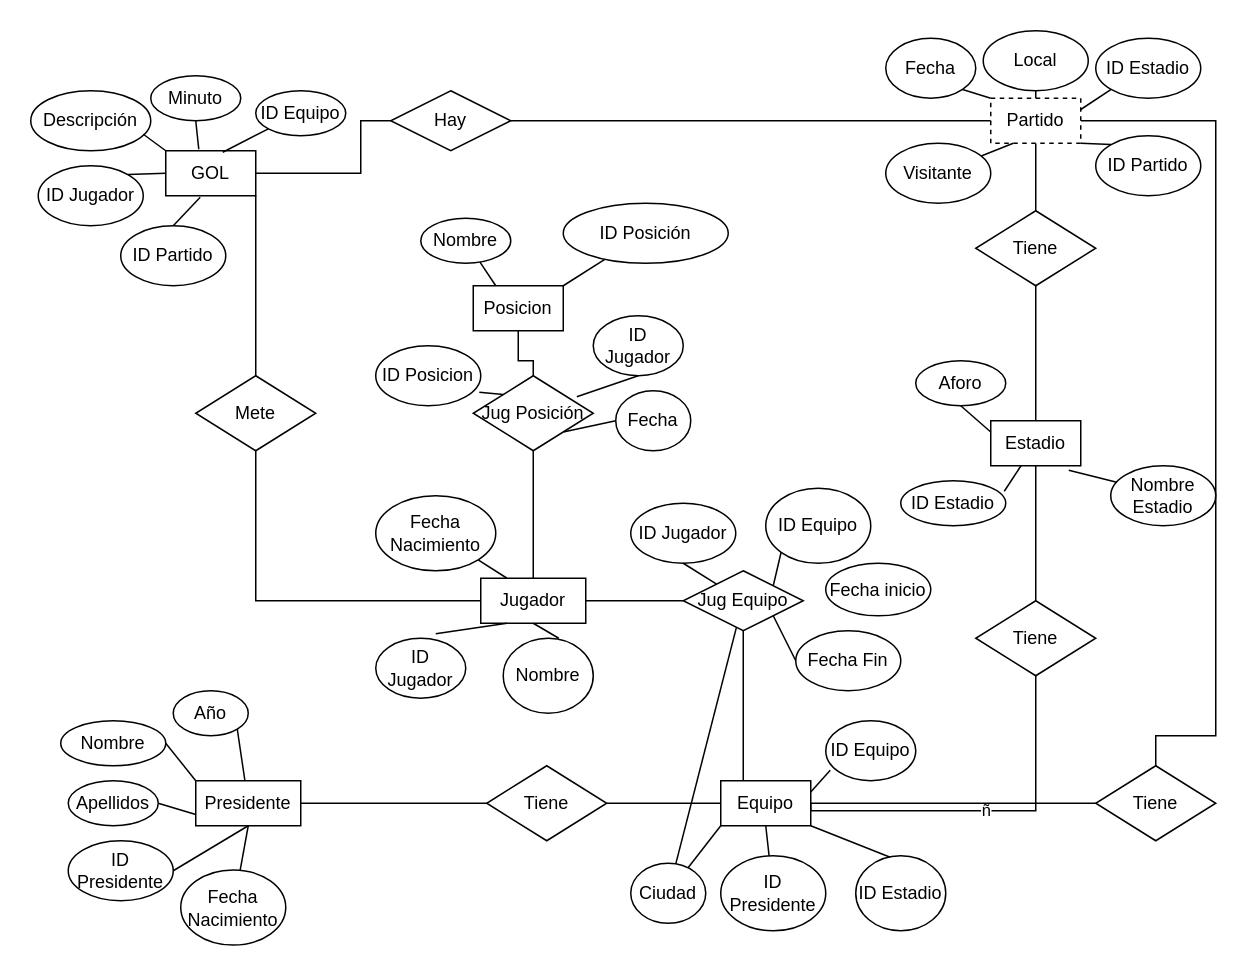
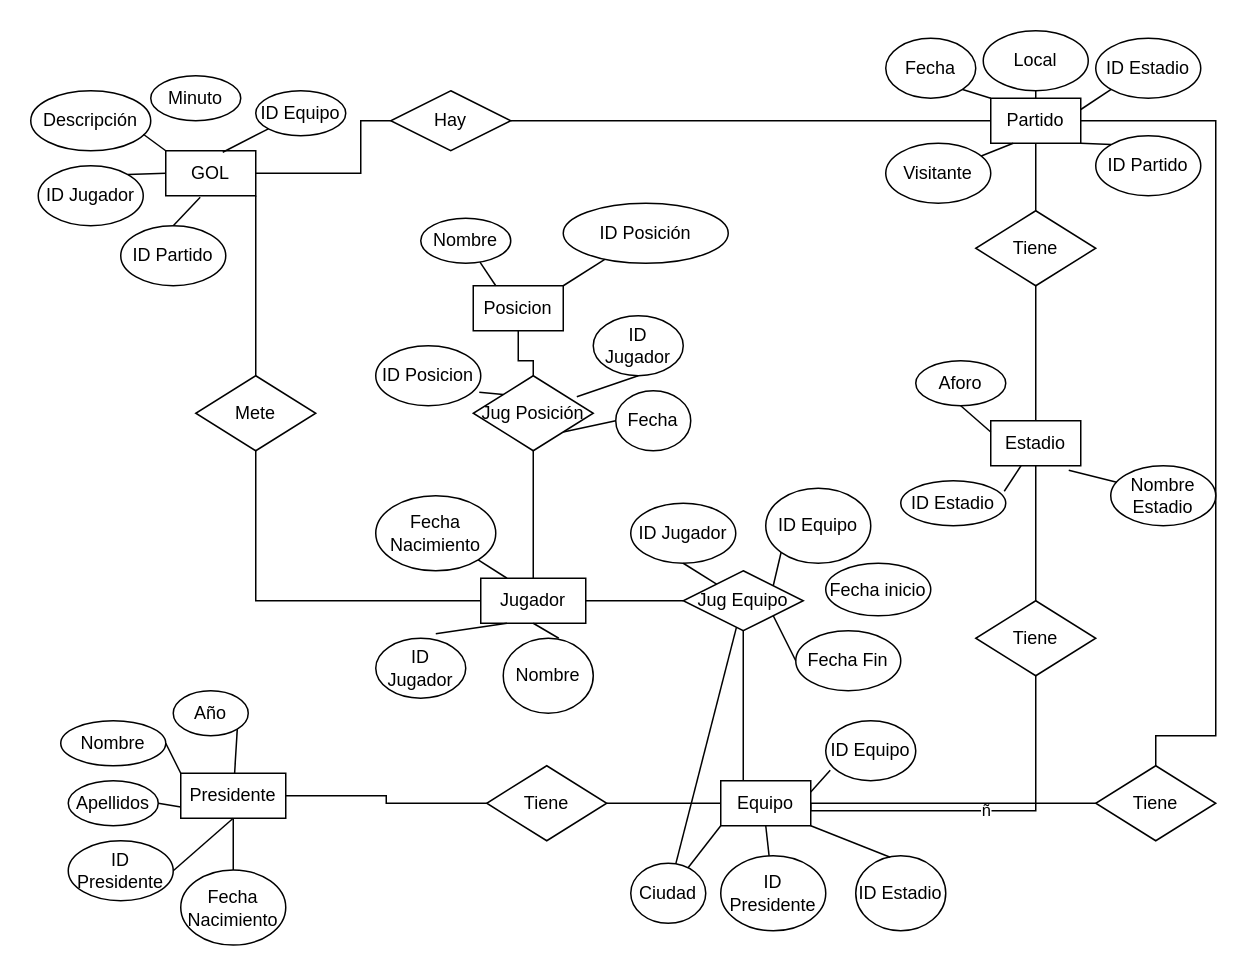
(1036, 121) -> (1036, 121)
(197, 135) -> none
(248, 803) -> (233, 796)
